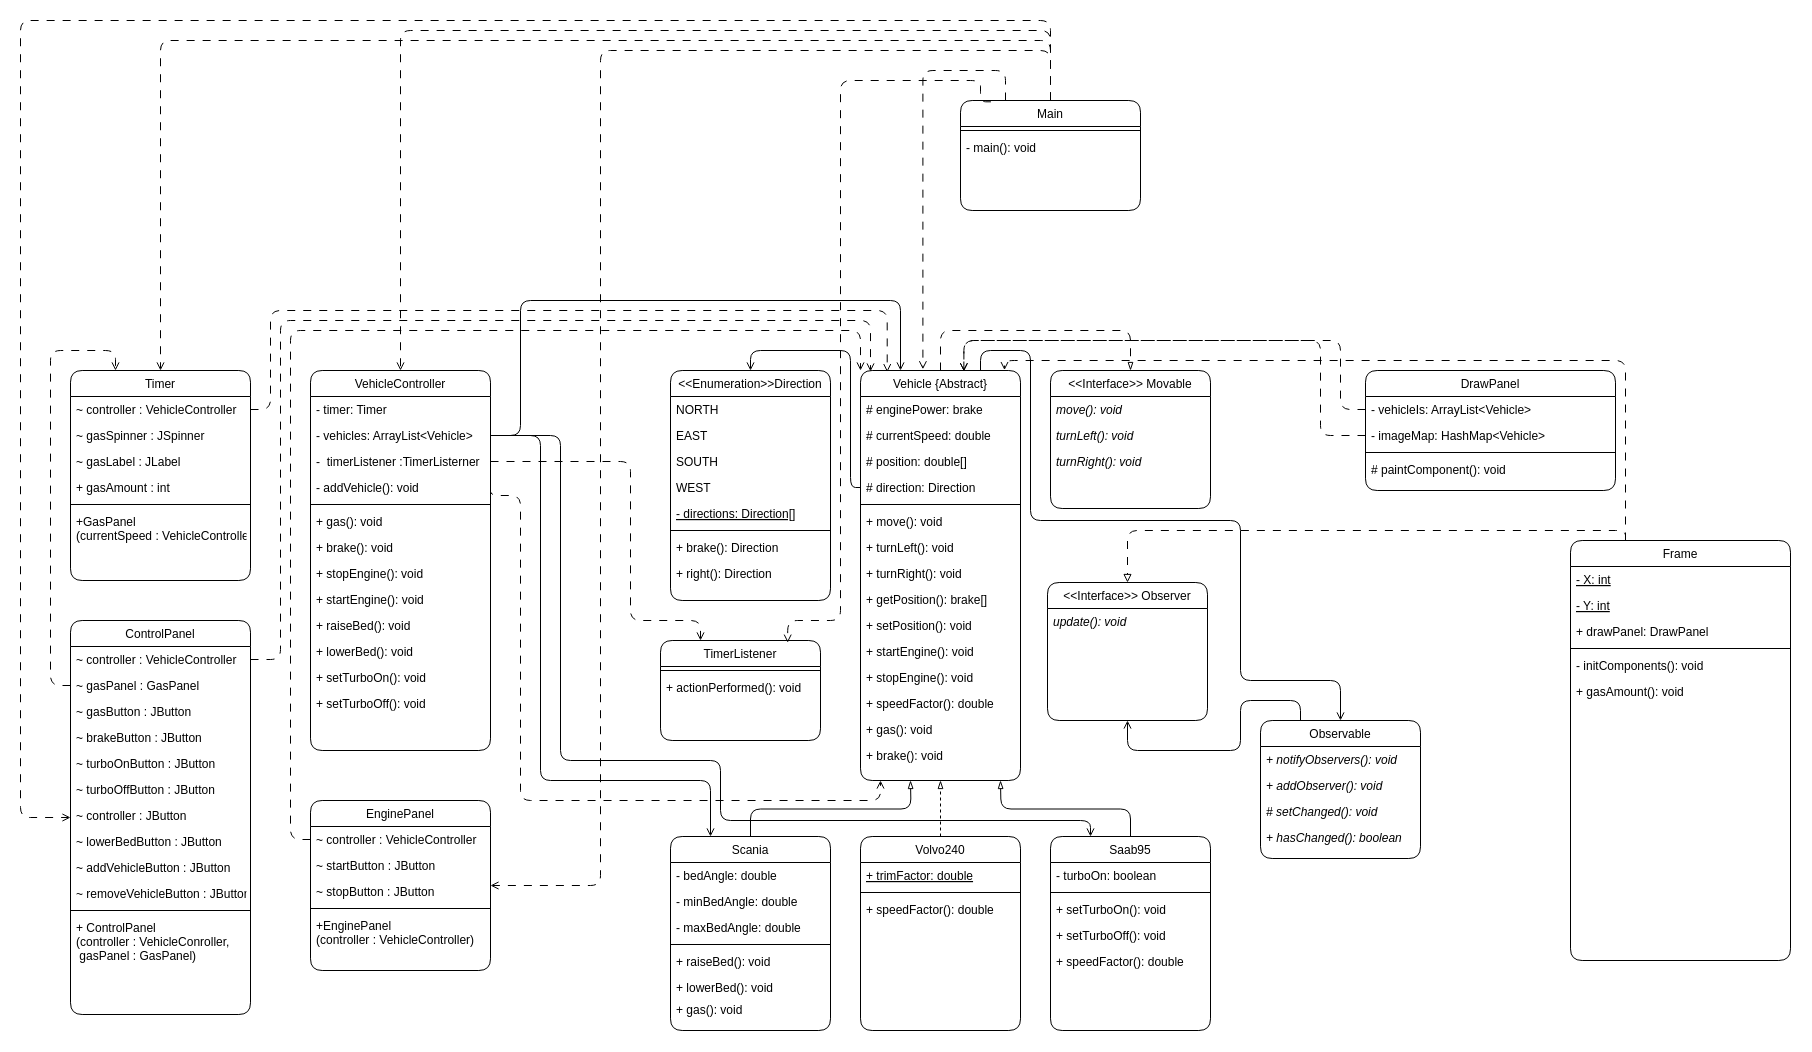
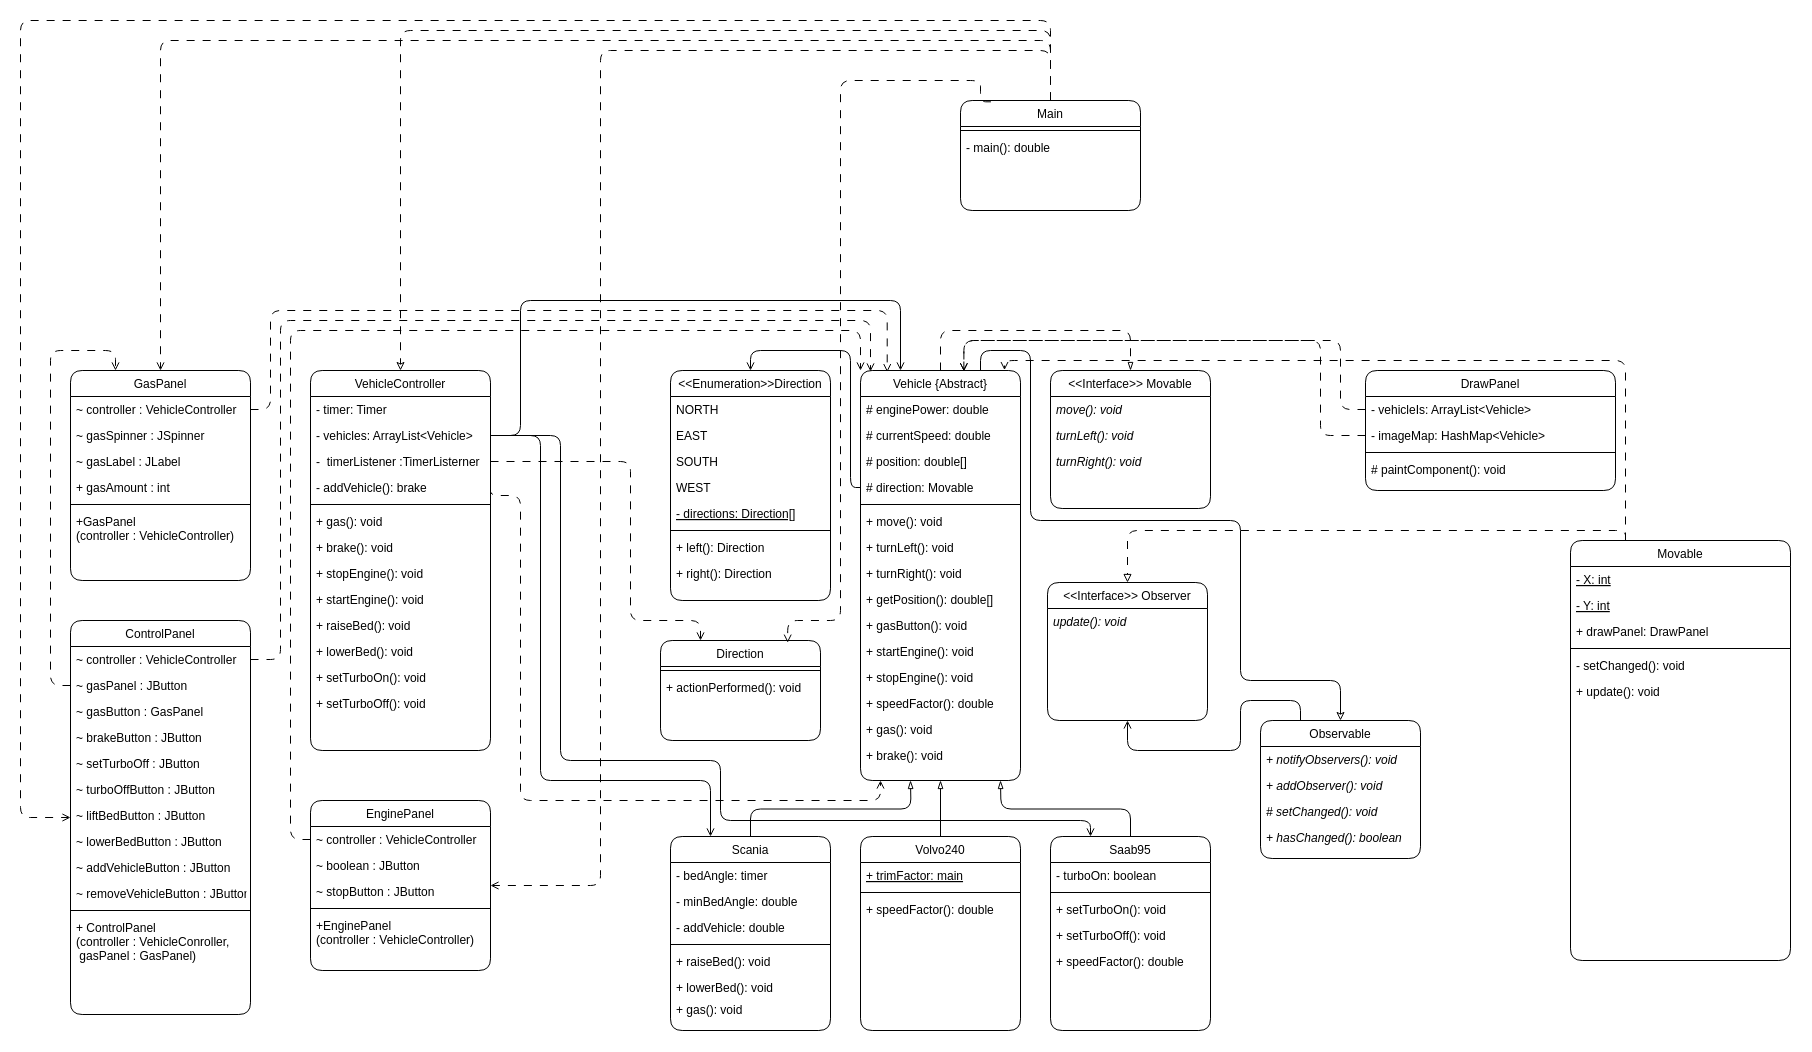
(1005, 148) -> (1012, 148)
(923, 173) -> none
(401, 364) -> (401, 362)
(160, 384) -> (160, 384)
(927, 410) -> (929, 410)
(374, 488) -> (379, 488)
(929, 488) -> (924, 488)
(105, 522) -> (105, 522)
(735, 548) -> (730, 548)
(1680, 554) -> (1680, 554)
(939, 600) -> (941, 600)
(927, 626) -> (924, 626)
(740, 654) -> (740, 654)
(1647, 666) -> (1637, 666)
(137, 686) -> (135, 686)
(1634, 692) -> (1624, 692)
(140, 712) -> (142, 712)
(1341, 714) -> (1341, 712)
(154, 764) -> (147, 764)
(941, 812) -> (941, 812)
(141, 816) -> (151, 816)
(387, 866) -> (372, 866)
(729, 876) -> (725, 876)
(925, 876) -> (919, 876)
(739, 928) -> (734, 928)
